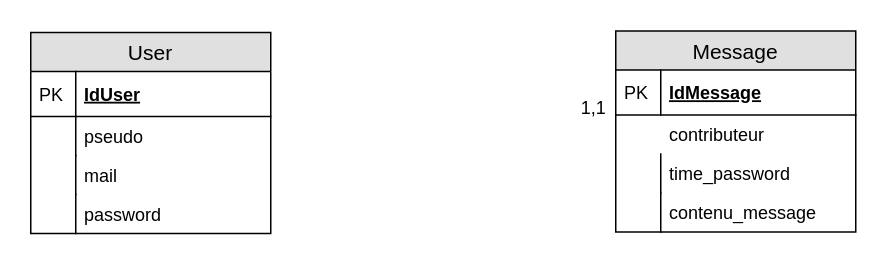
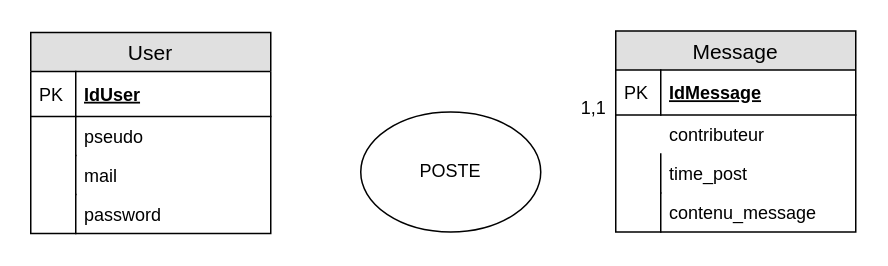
none -> (451, 172)
(732, 174) -> (712, 174)
